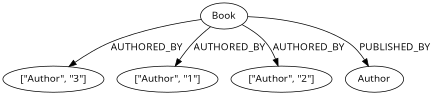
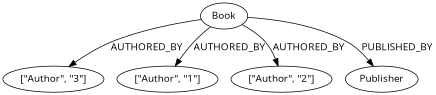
(374, 79) -> (382, 79)
